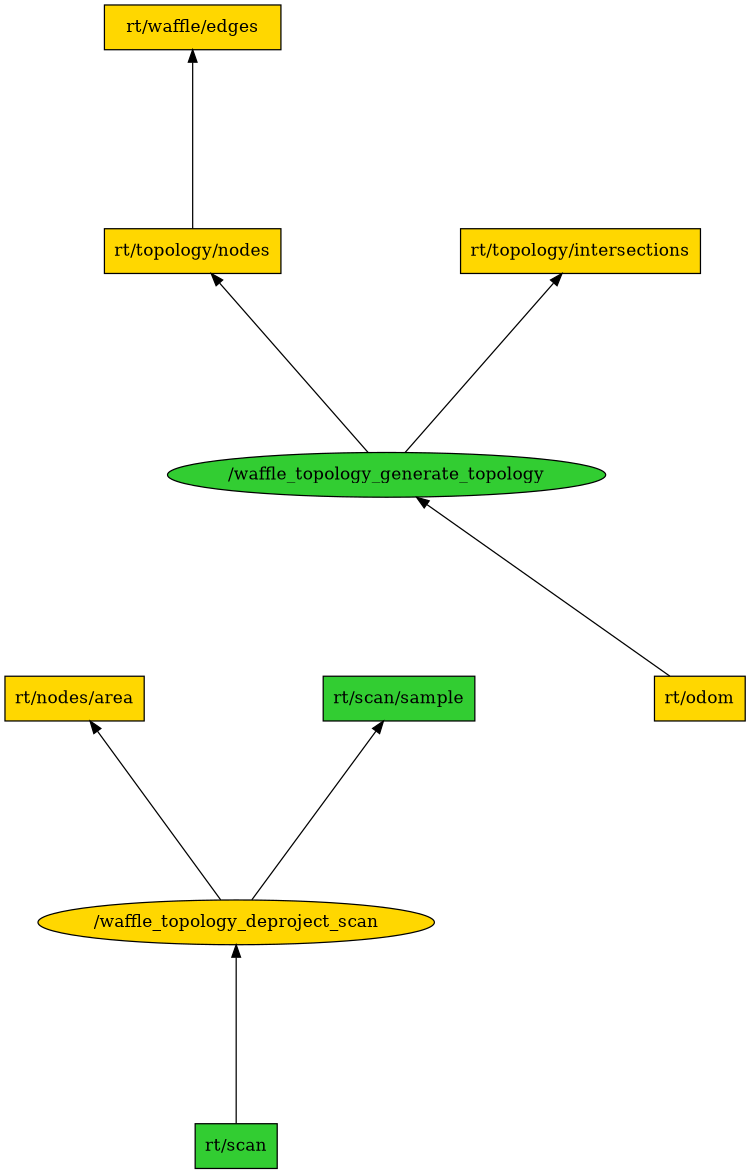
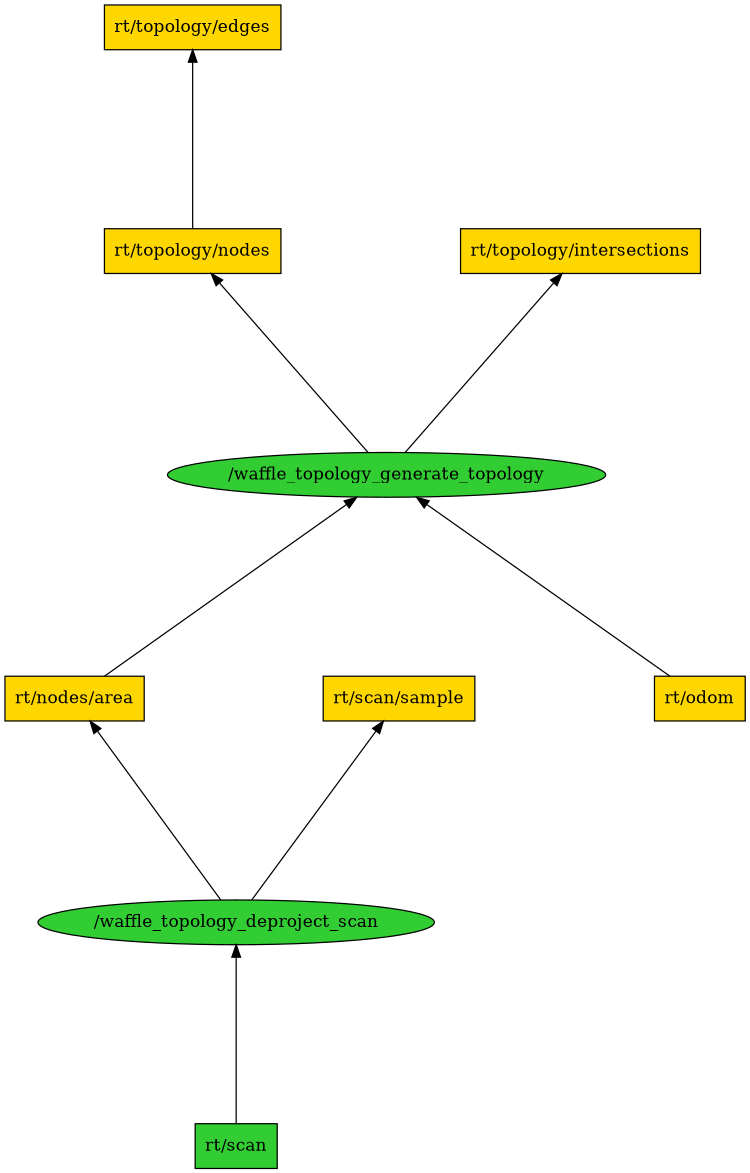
(193, 27) -> (193, 27)
none -> (225, 590)
(399, 699) -> (399, 699)
(236, 922) -> (236, 922)
